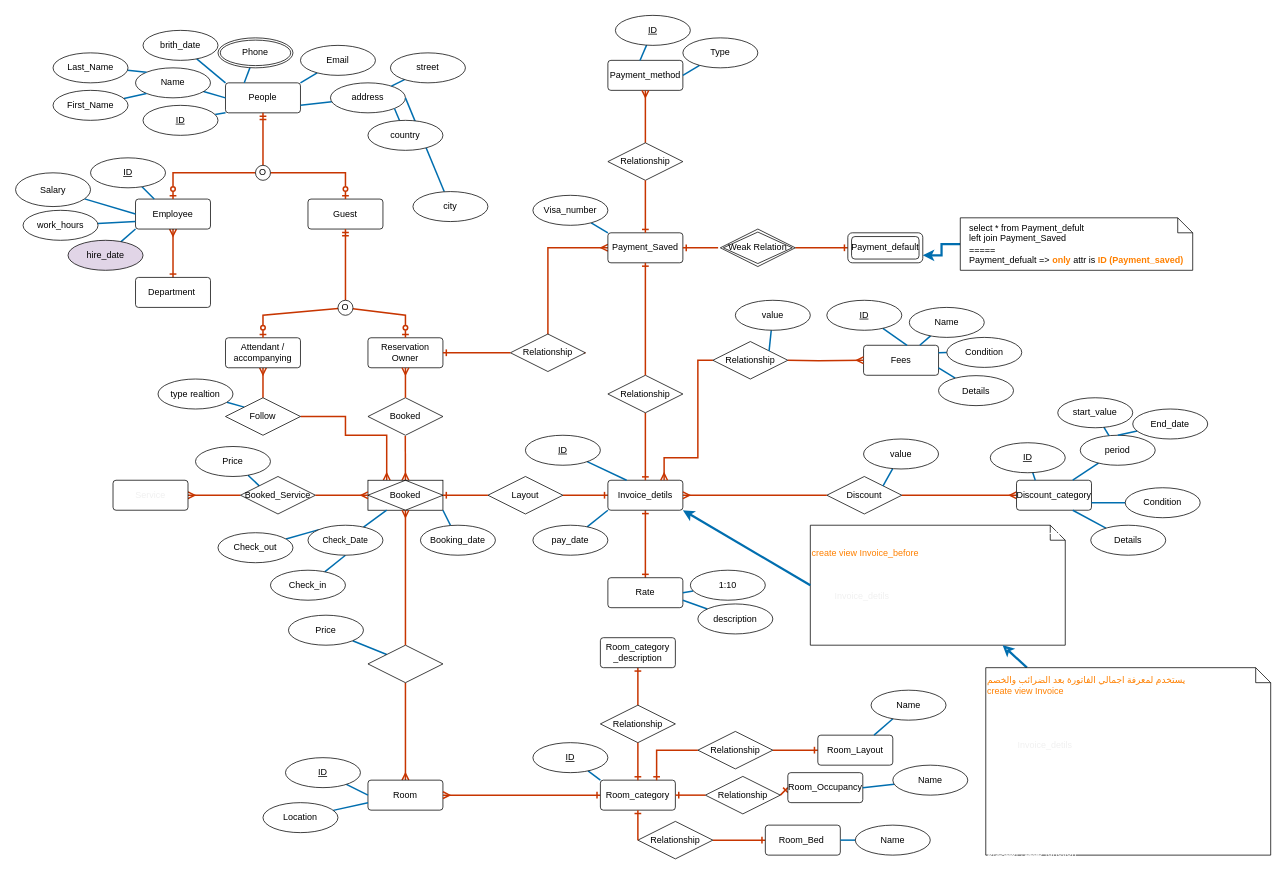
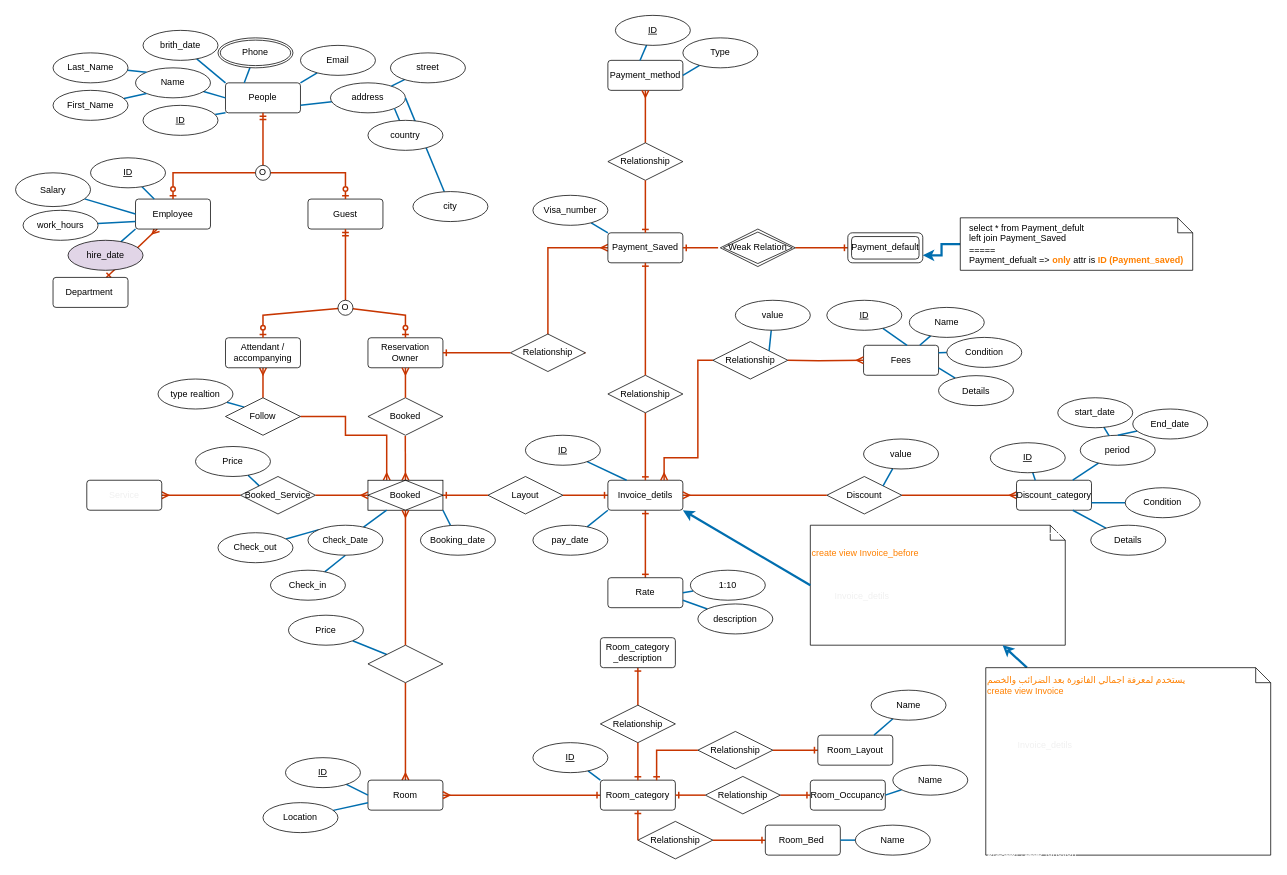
(173, 293) -> (90, 293)
(1095, 413) -> (1095, 413)
(150, 495) -> (124, 495)
(825, 788) -> (848, 795)
